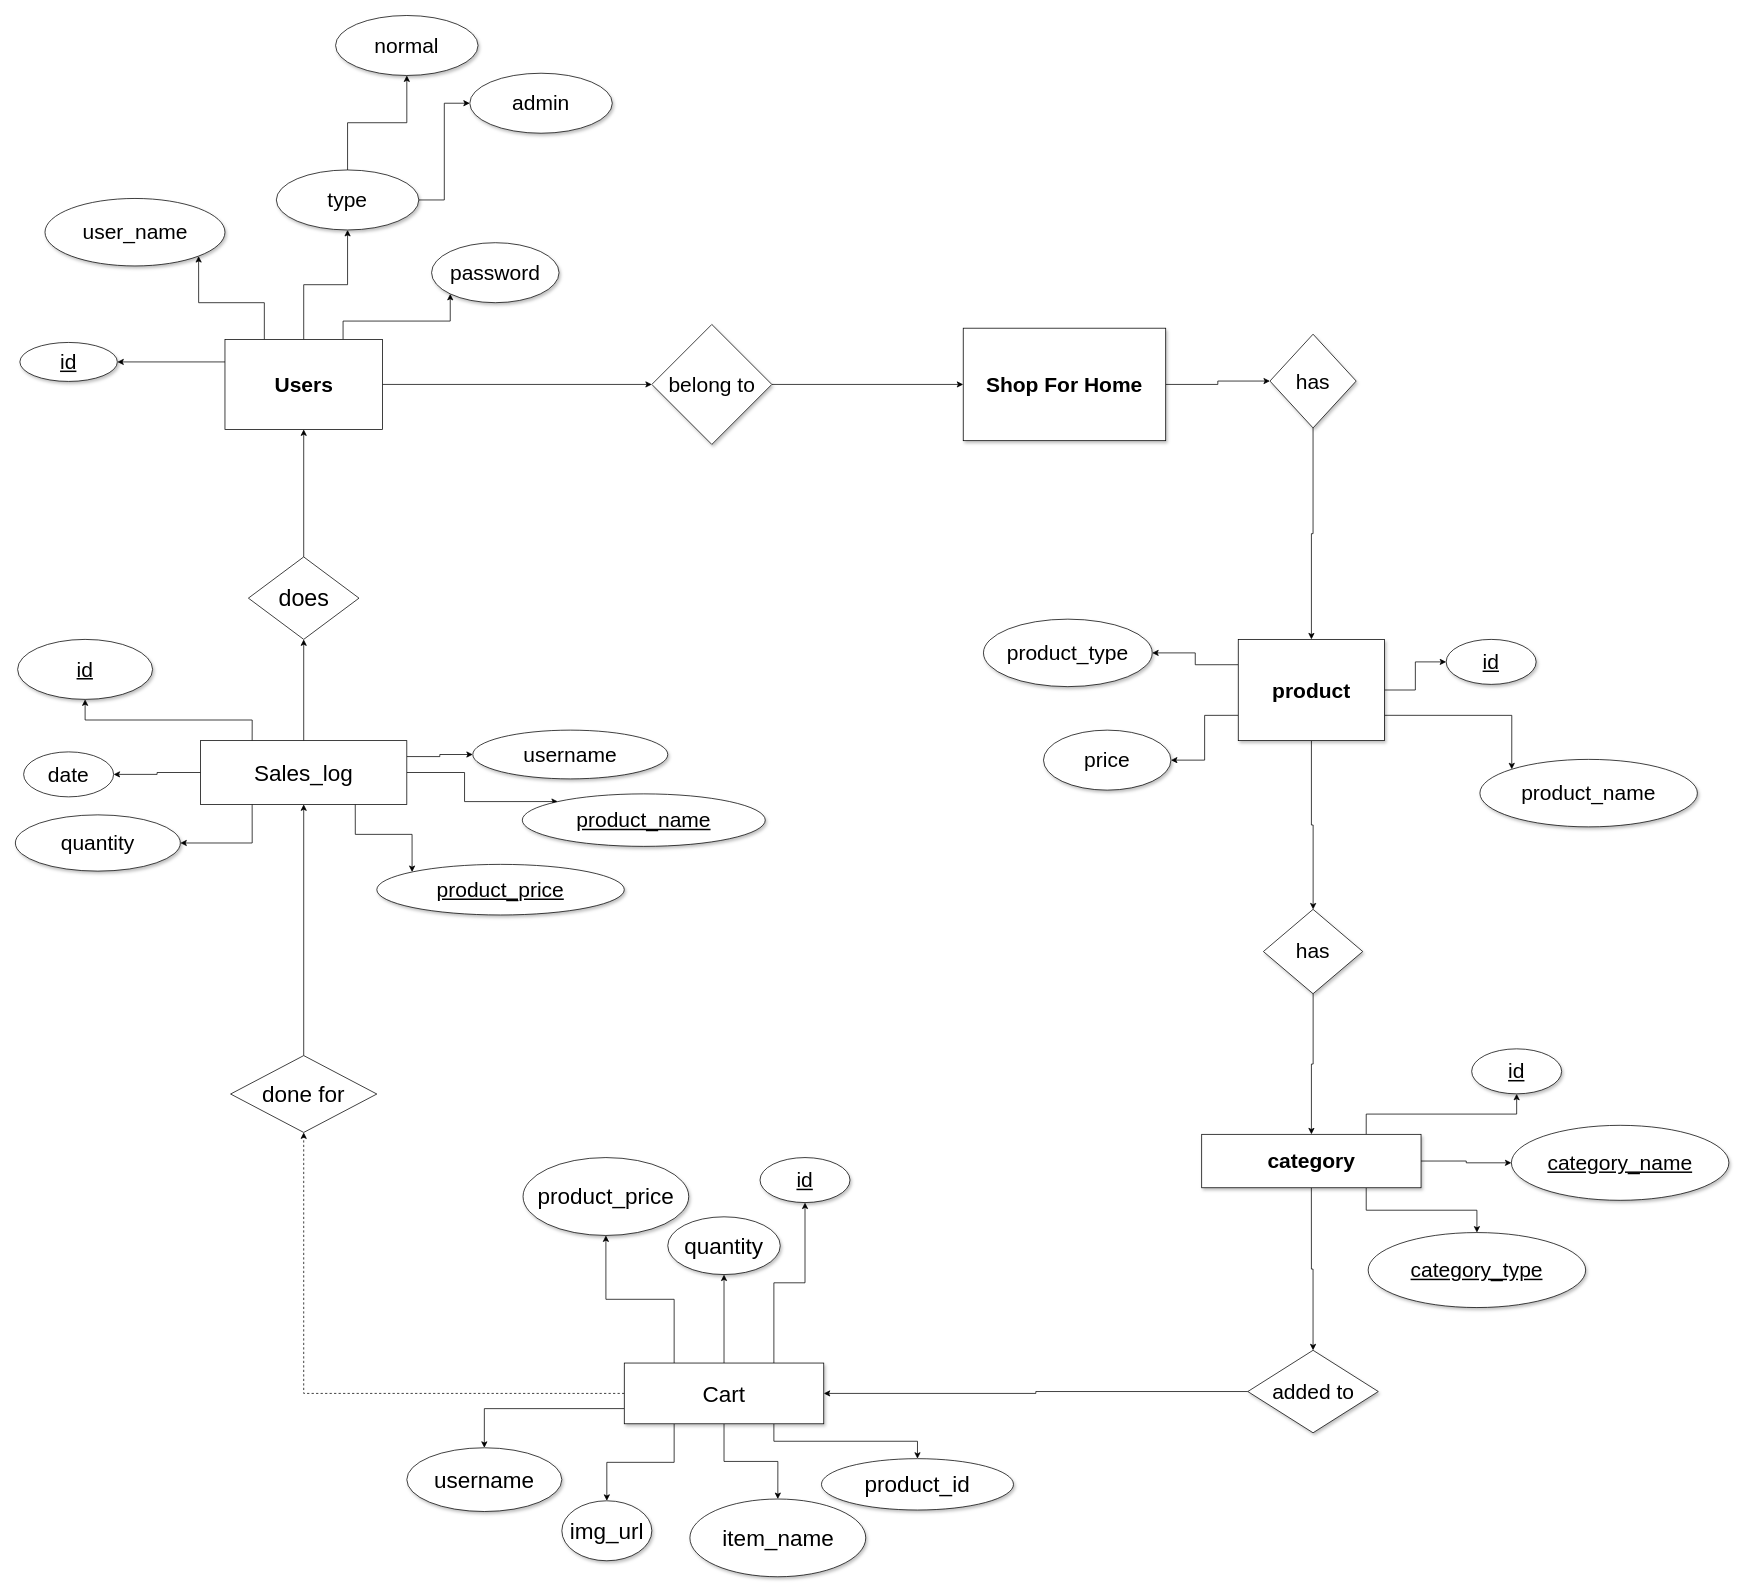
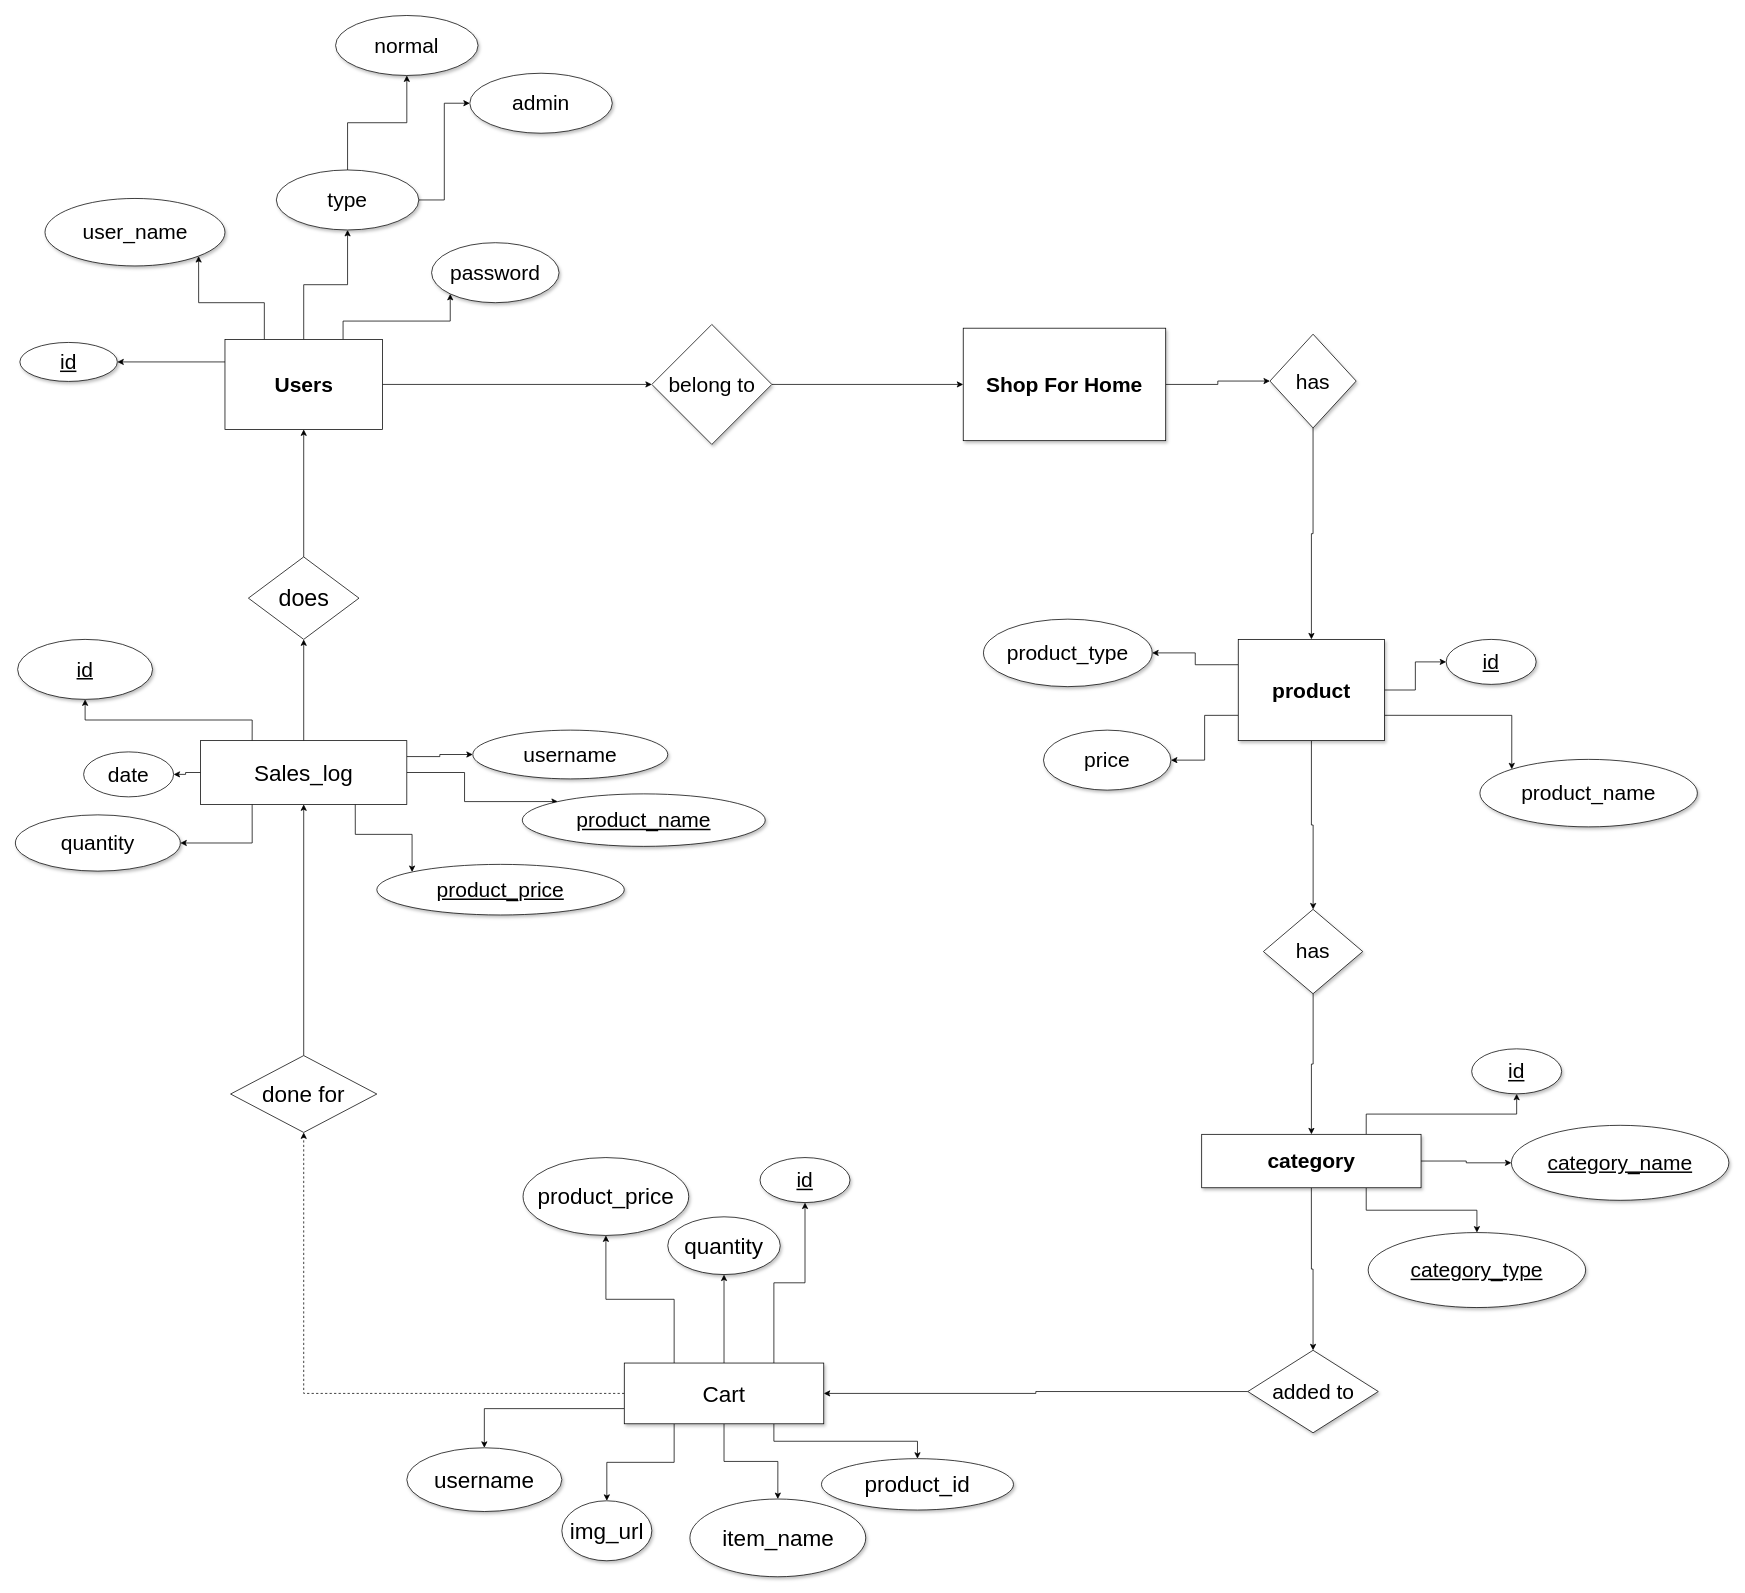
(69, 774) -> (129, 774)
